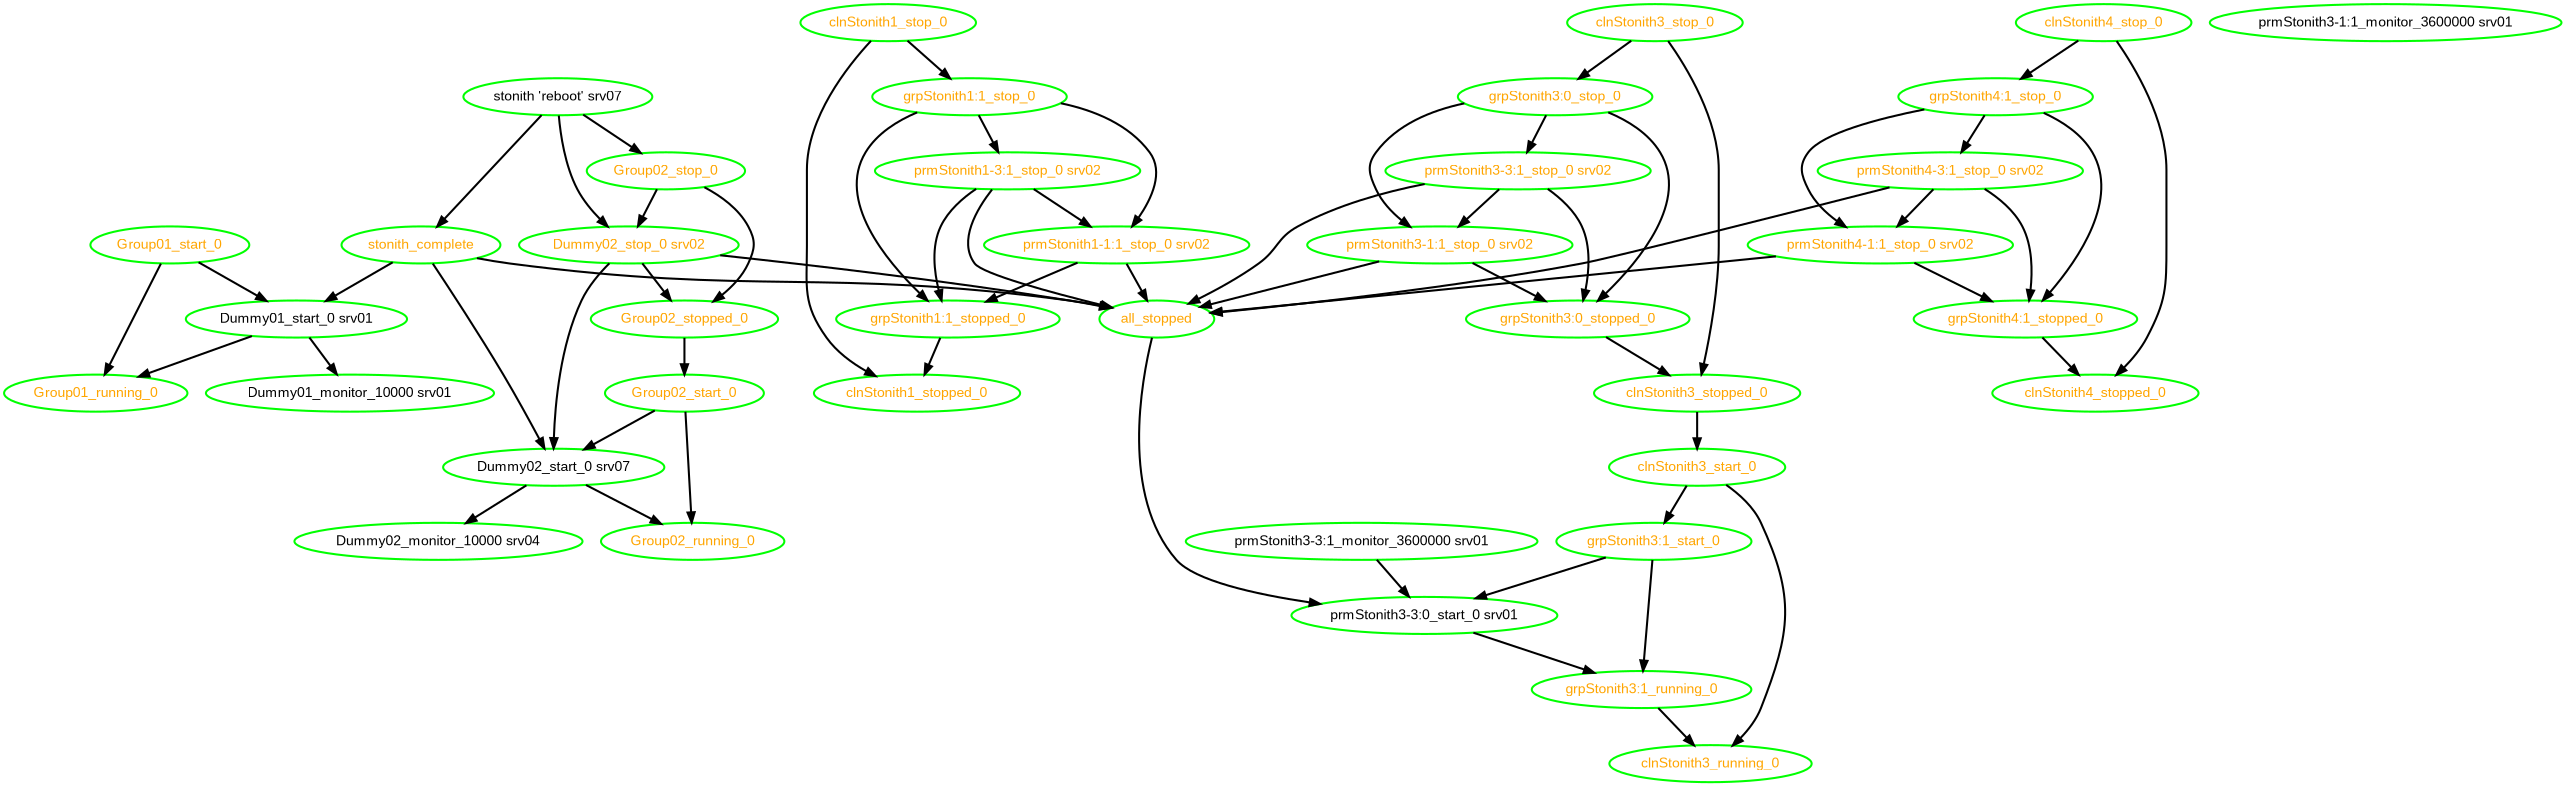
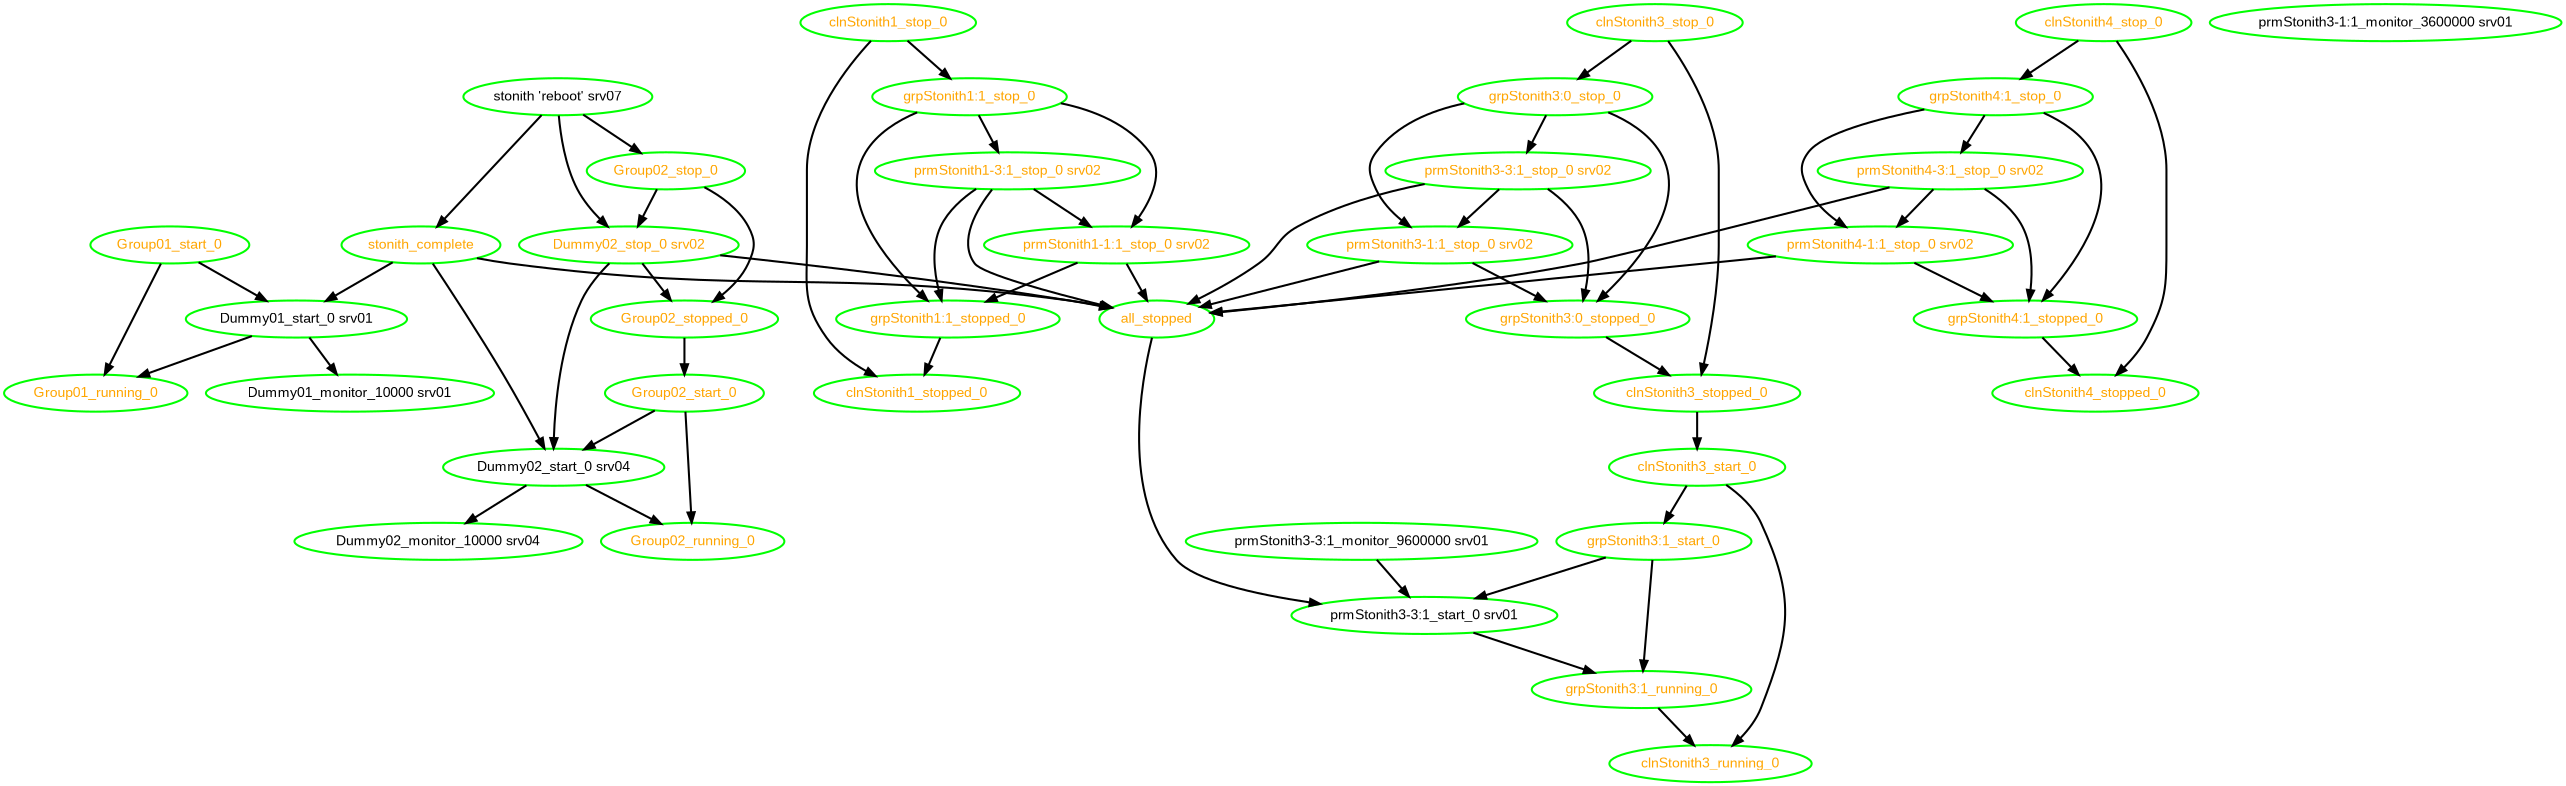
(554, 467) -> (554, 467)
(1362, 541) -> (1362, 541)
(1424, 615) -> (1424, 615)
